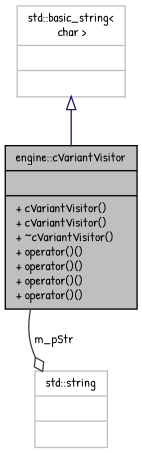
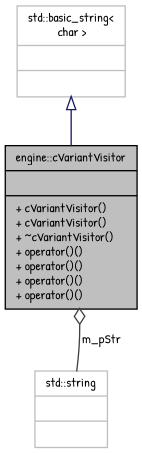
(29, 334) -> (79, 348)
